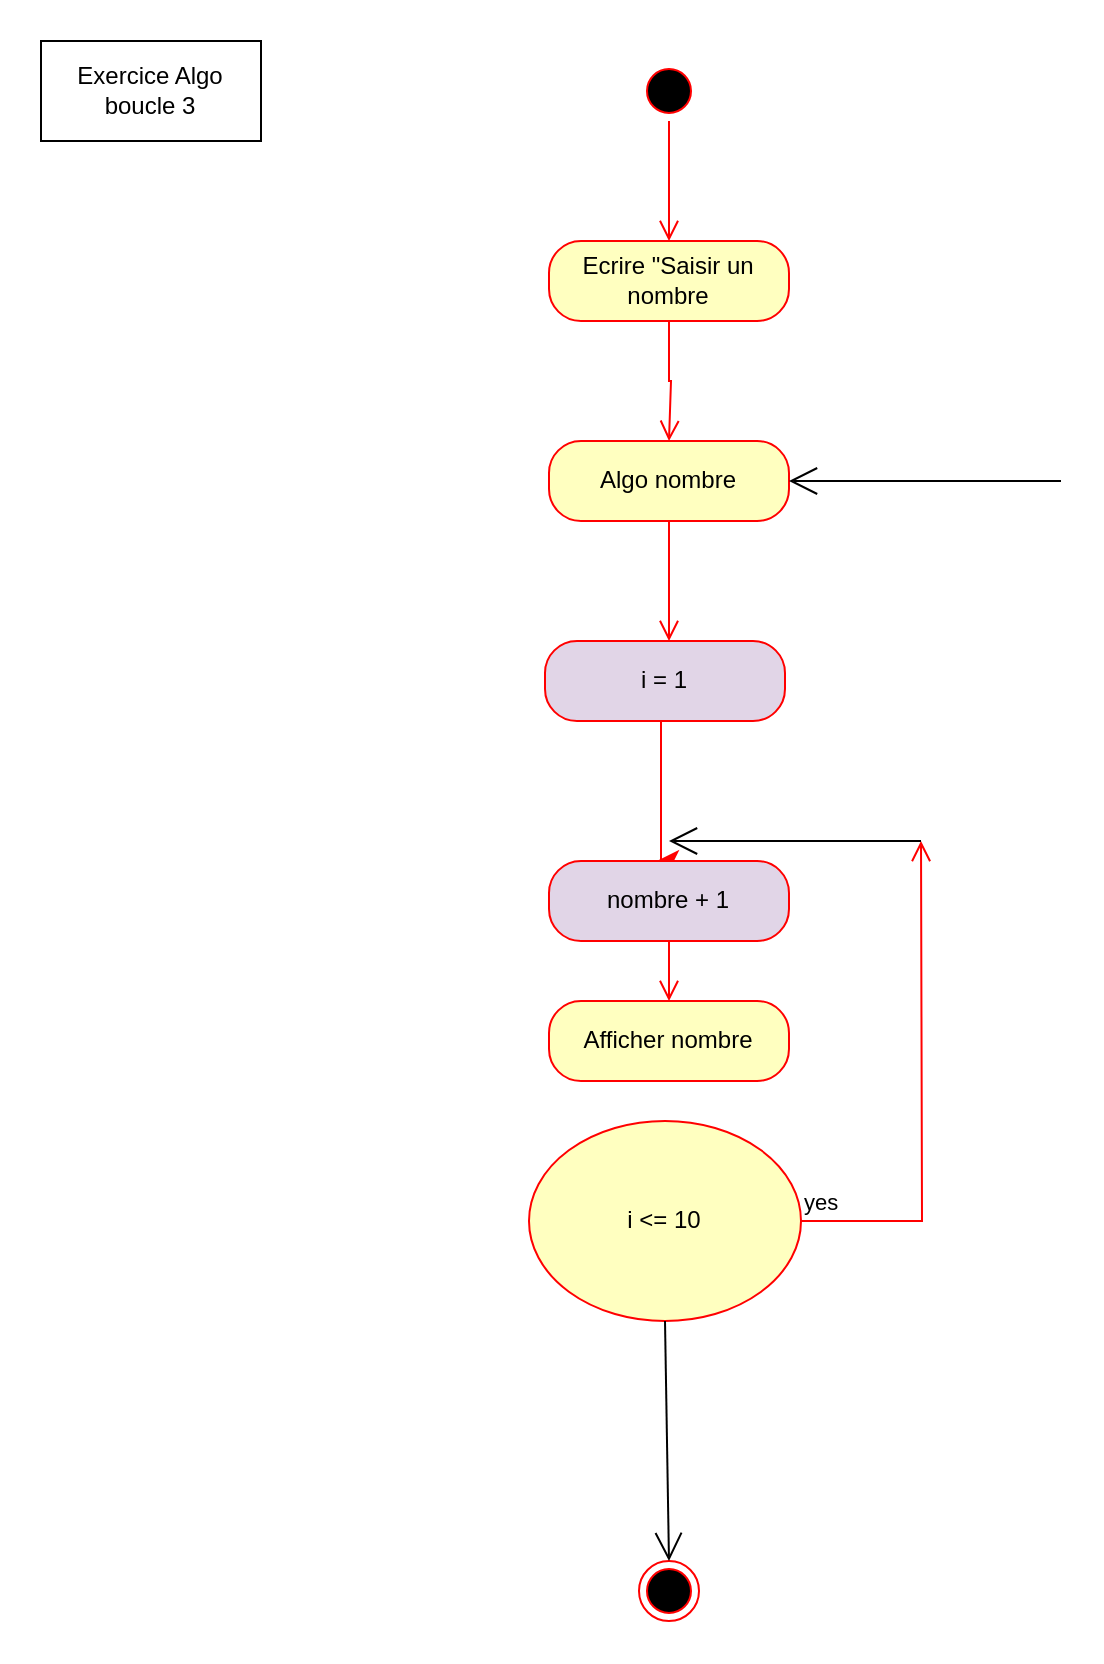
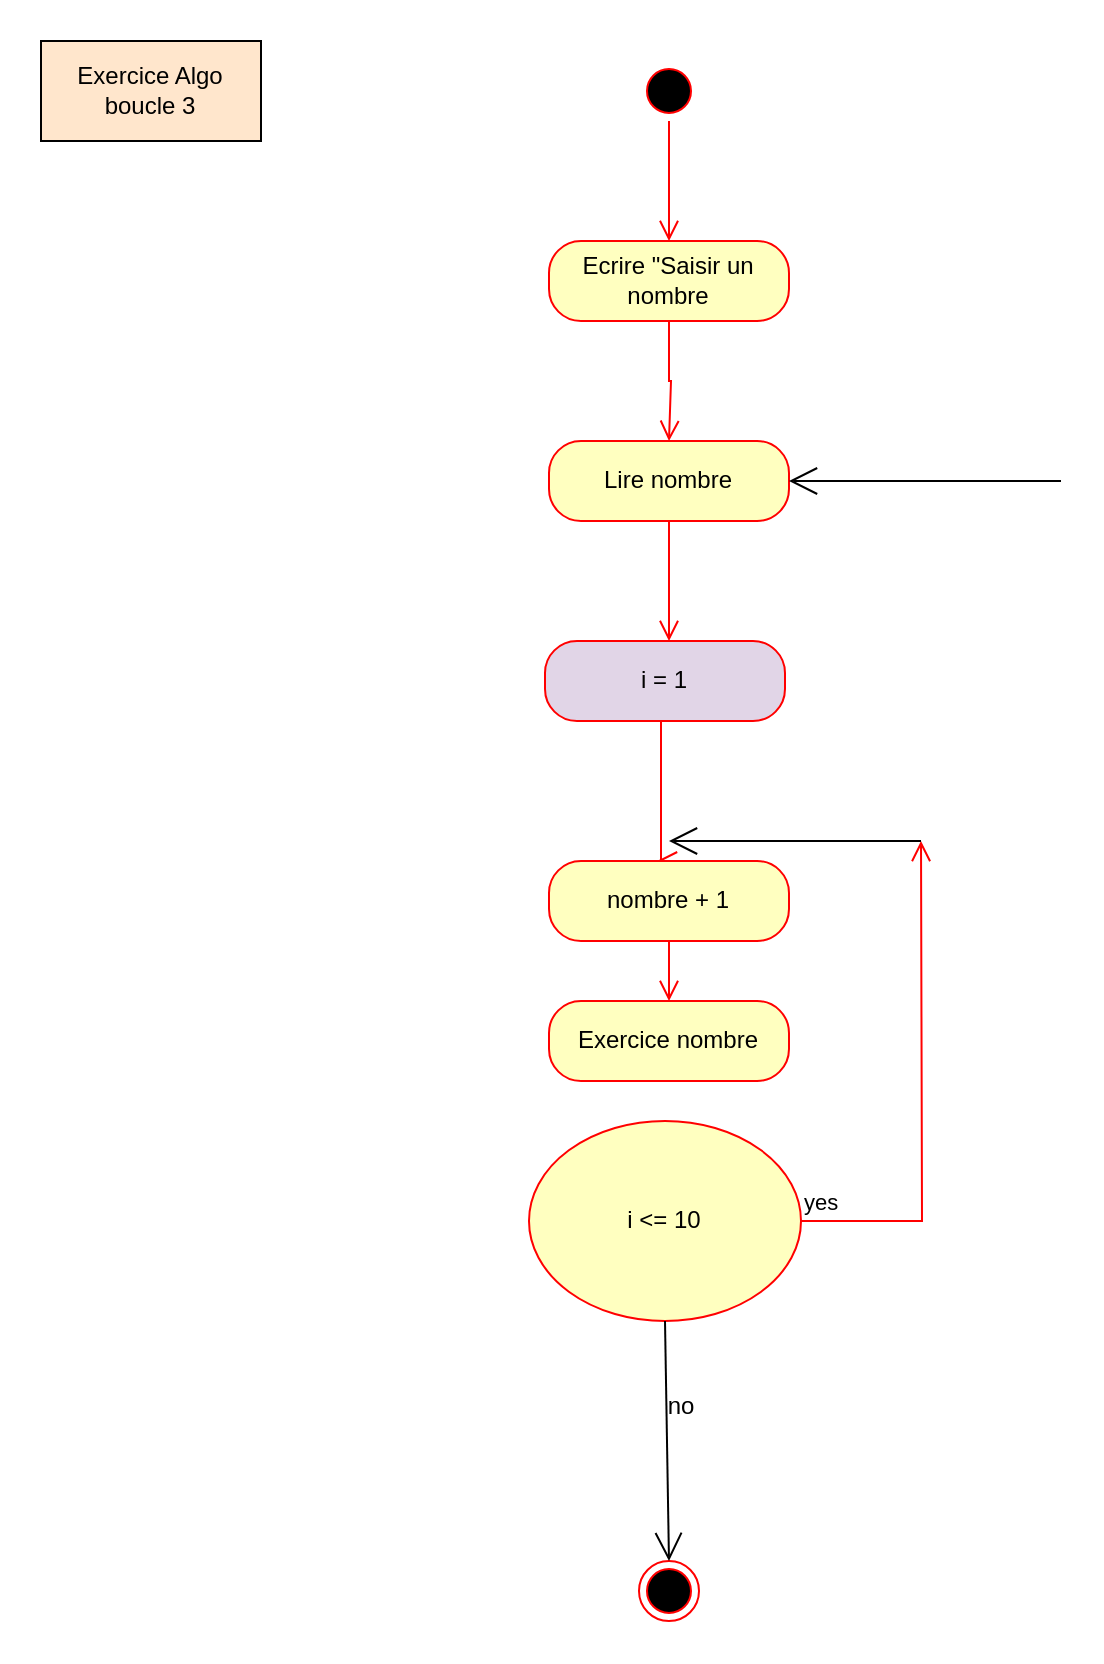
(151, 91) -> (151, 91)
(669, 481) -> (669, 481)
(667, 861) -> (661, 859)
(669, 901) -> (669, 901)
(669, 1041) -> (669, 1041)
none -> (681, 1407)
